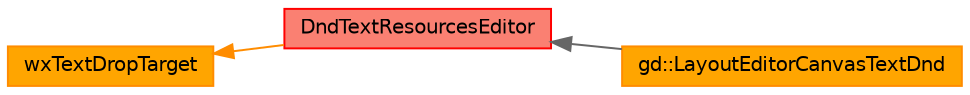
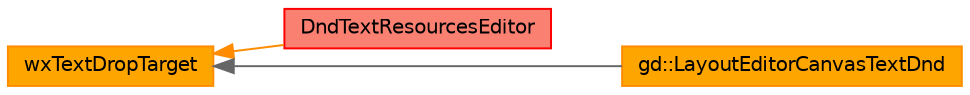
(597, 47) -> (428, 66)
